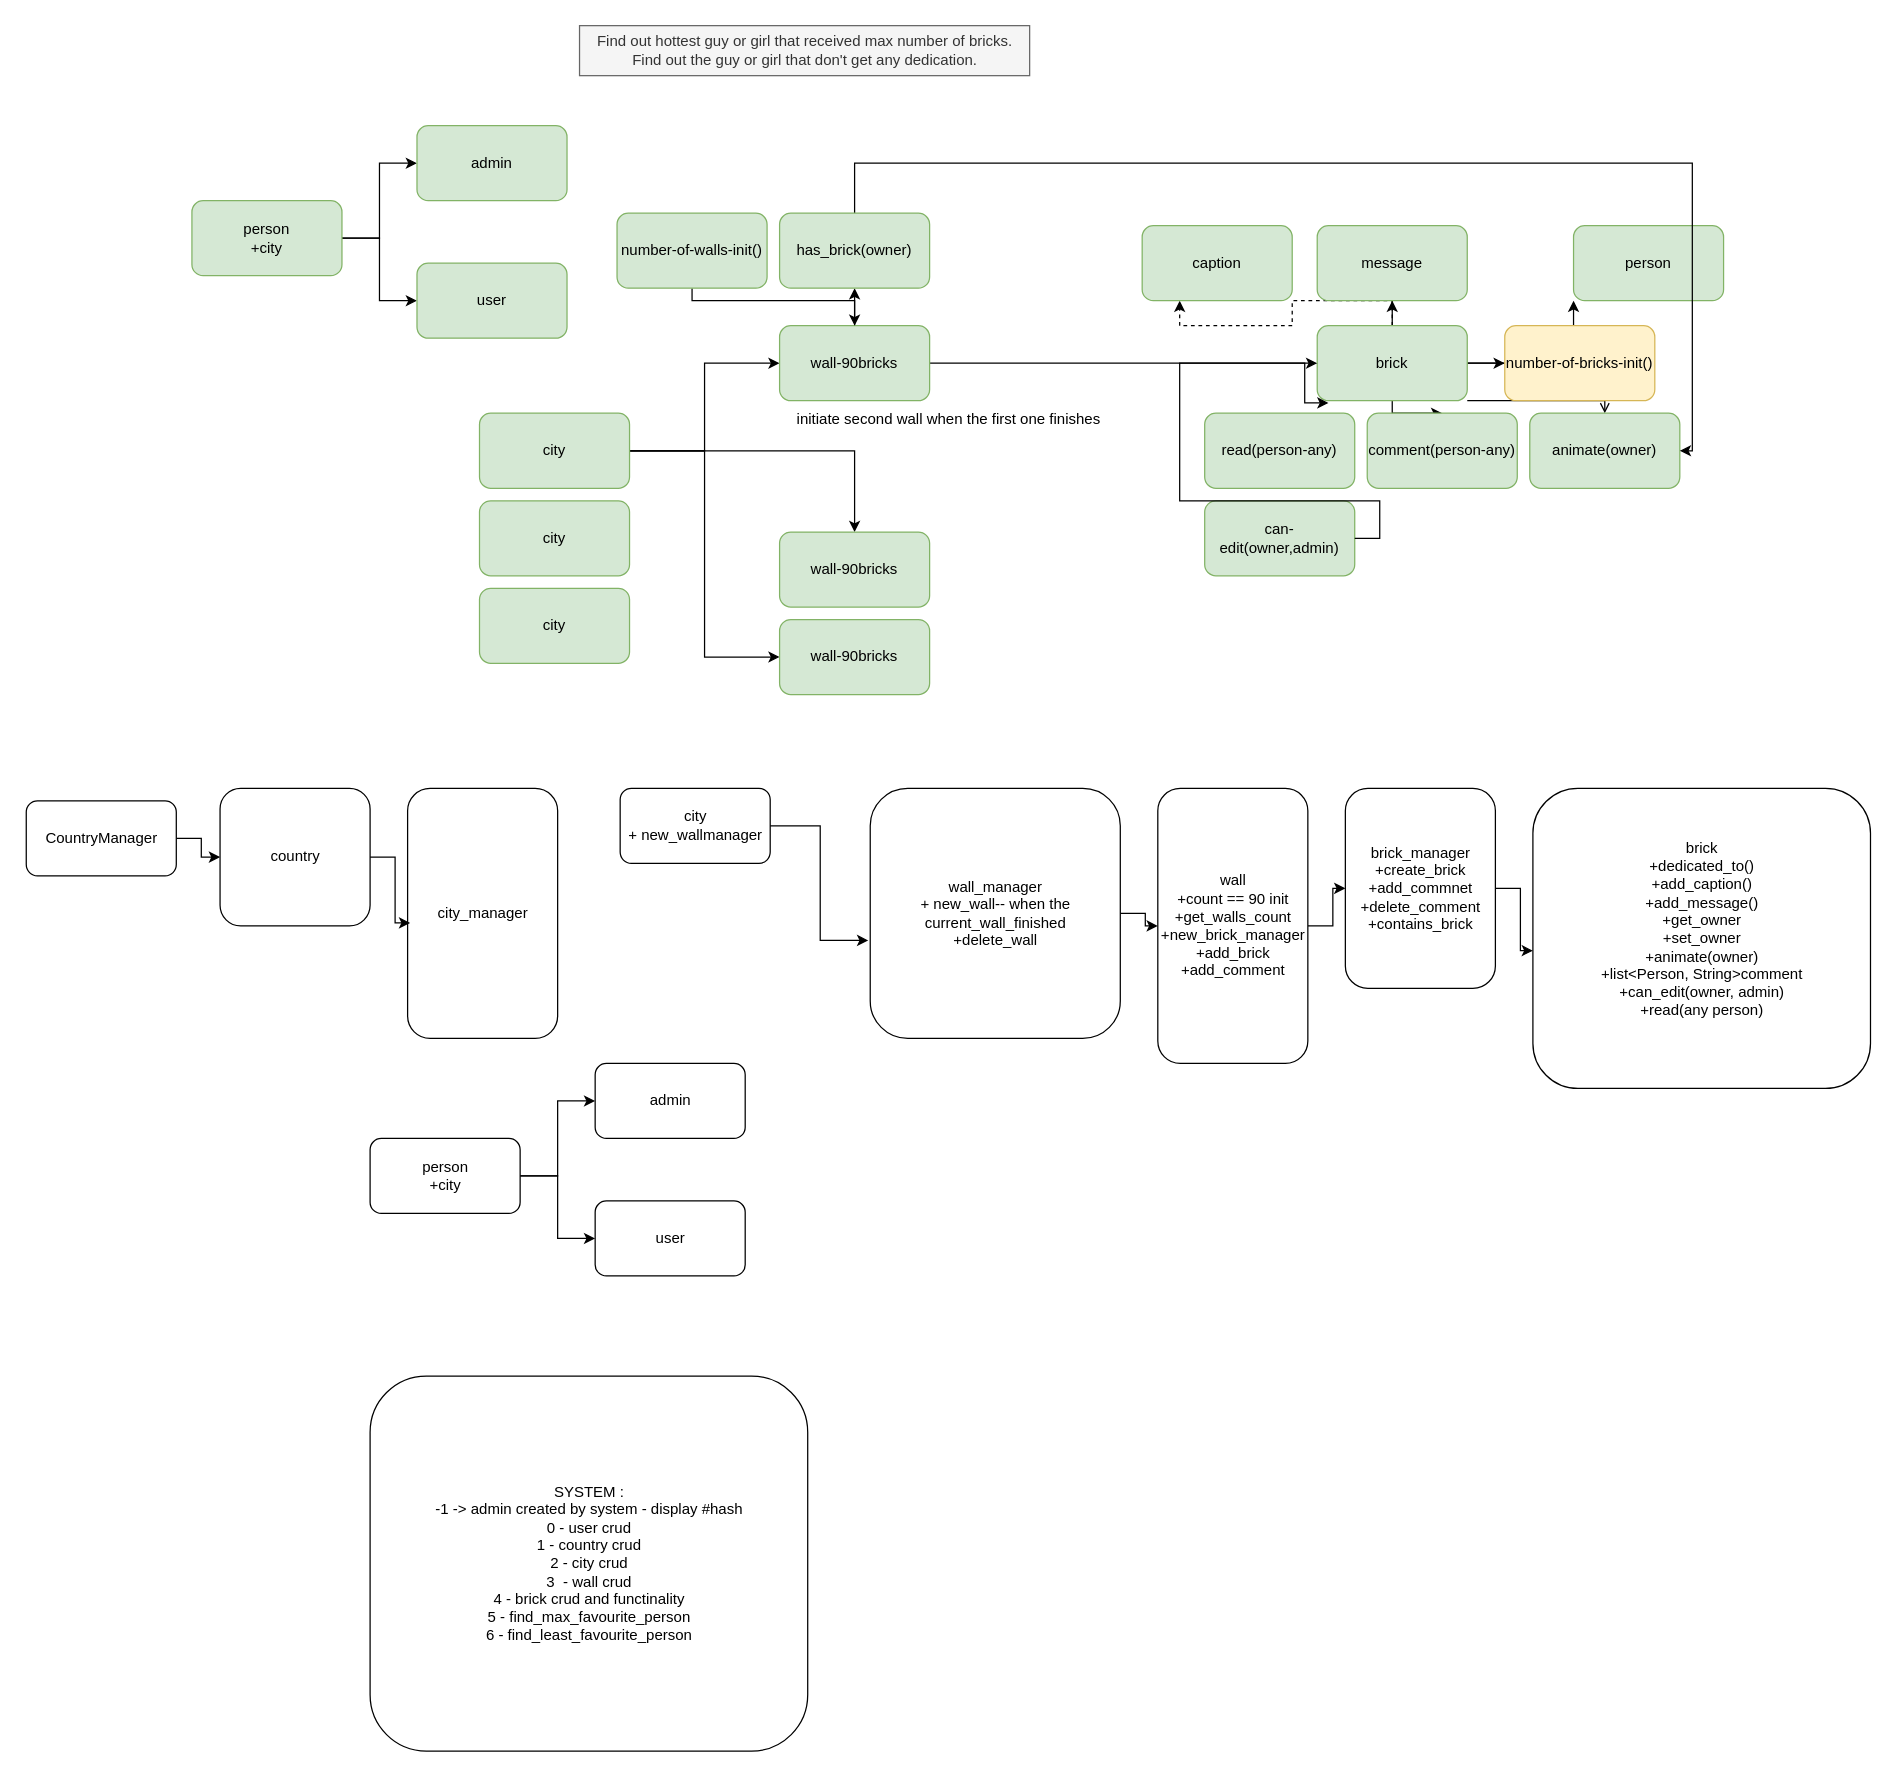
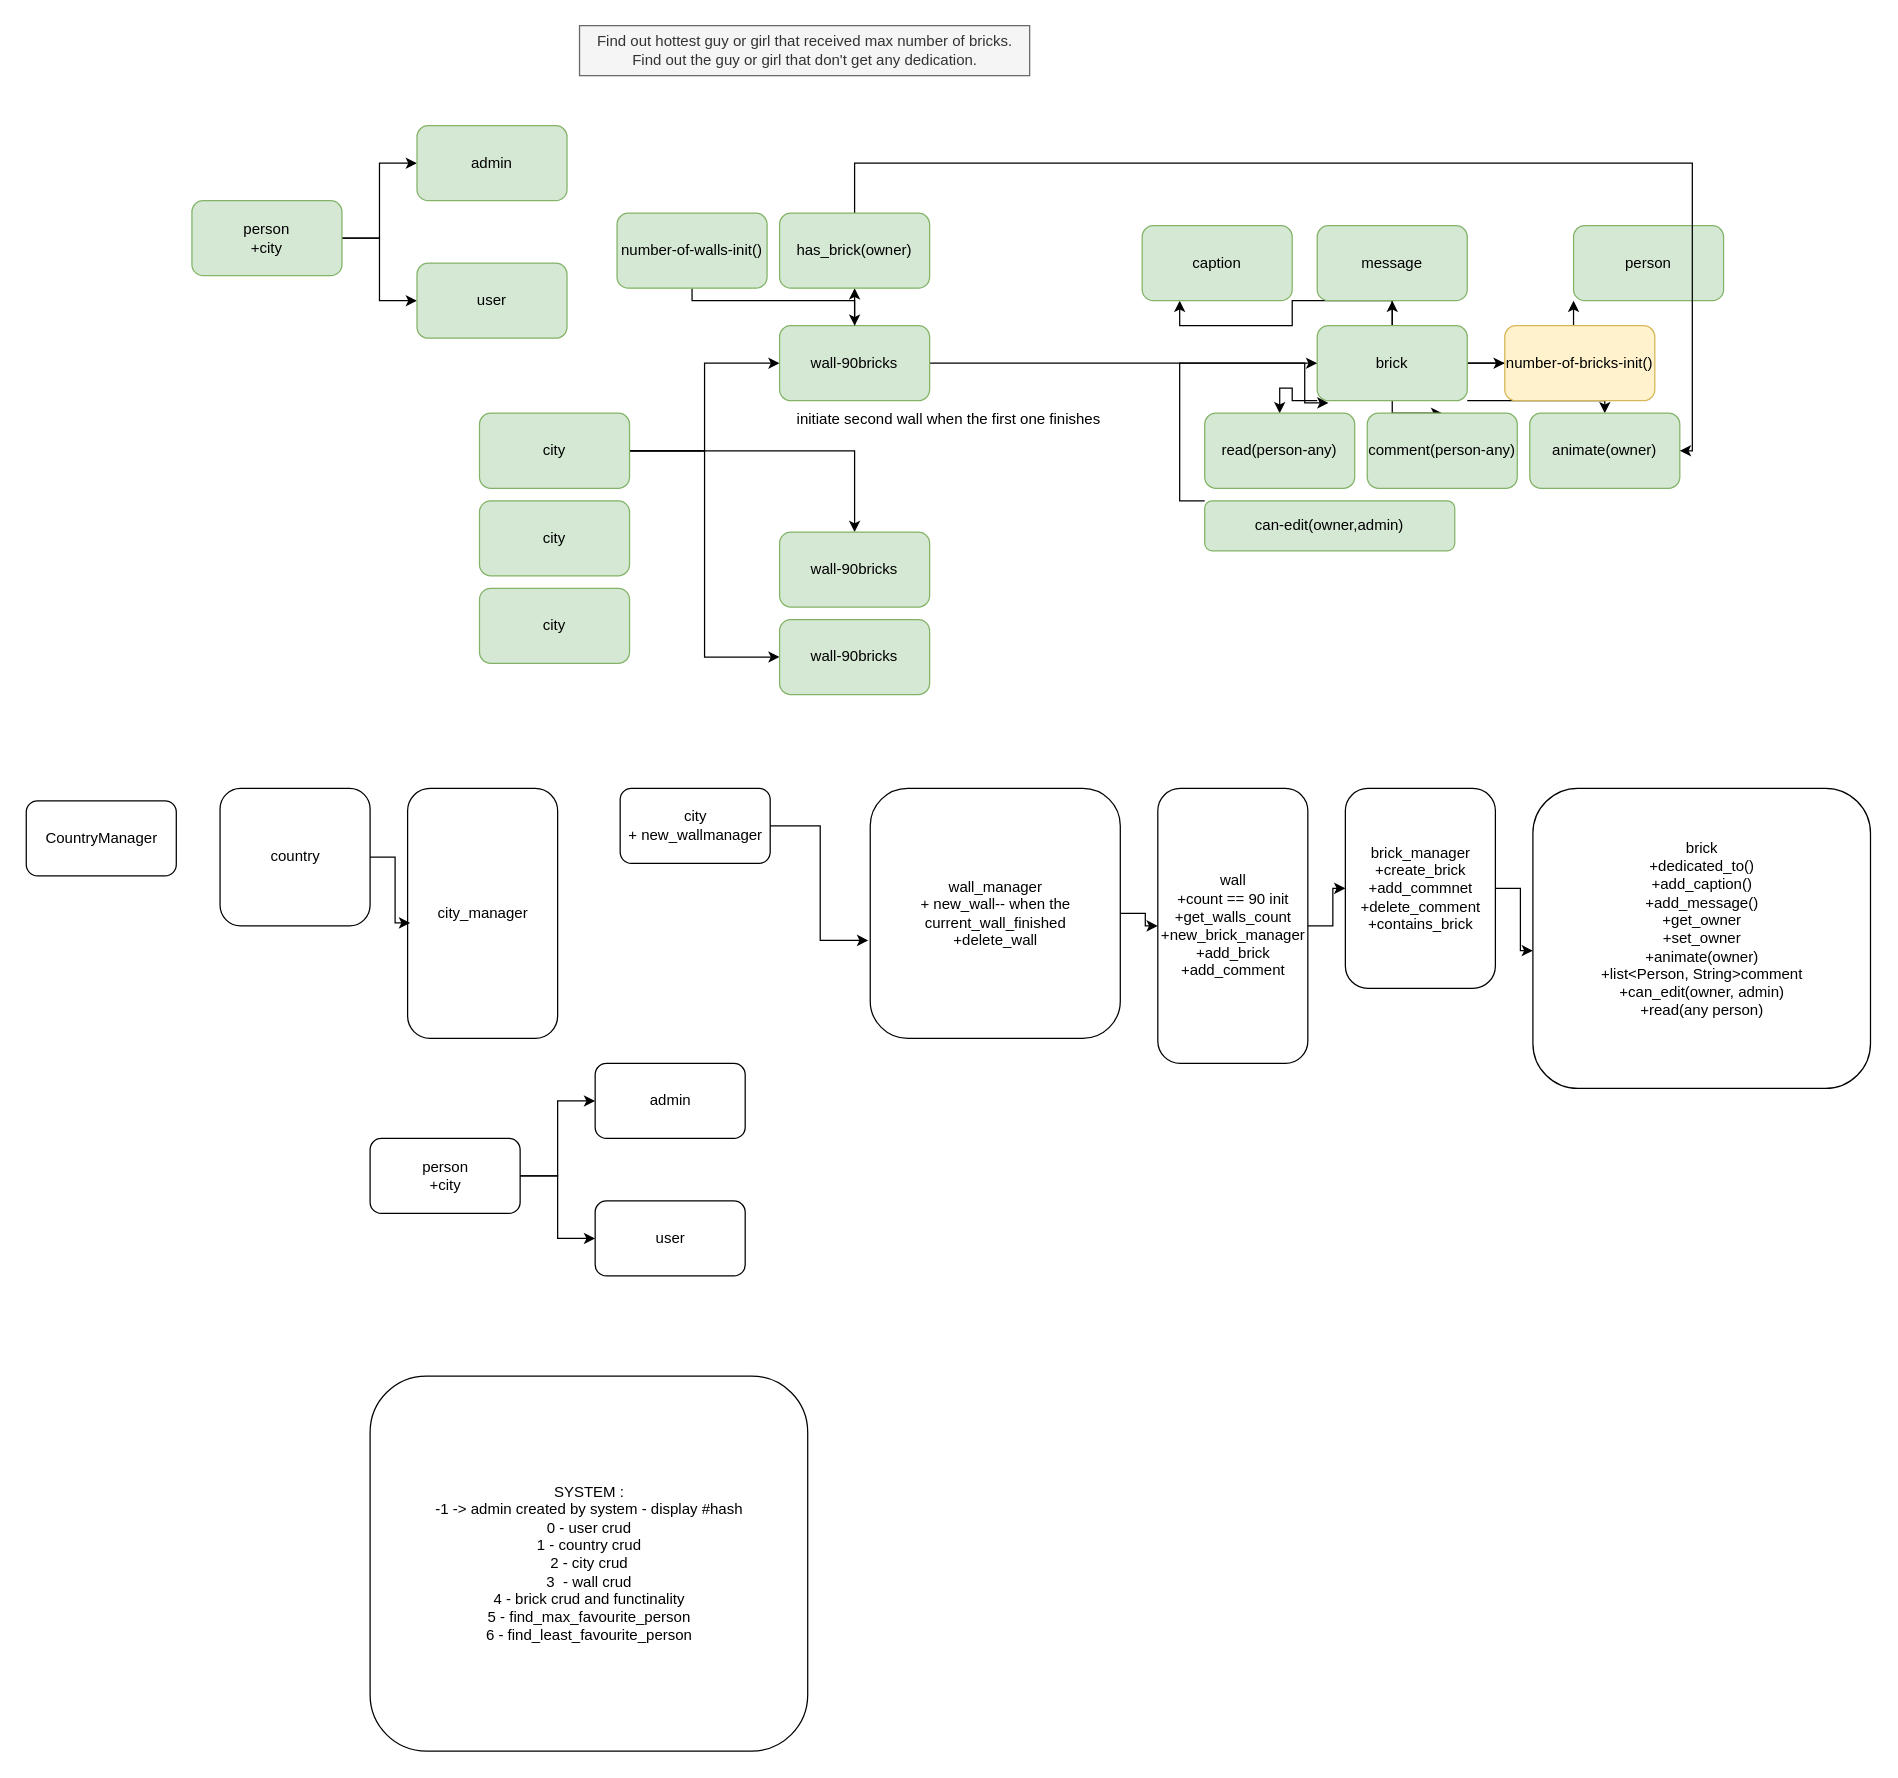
(1256, 326) -> (1256, 326)
none -> (1289, 388)
(1604, 401) -> (1602, 401)
(1279, 538) -> (1329, 526)
(201, 839) -> none
